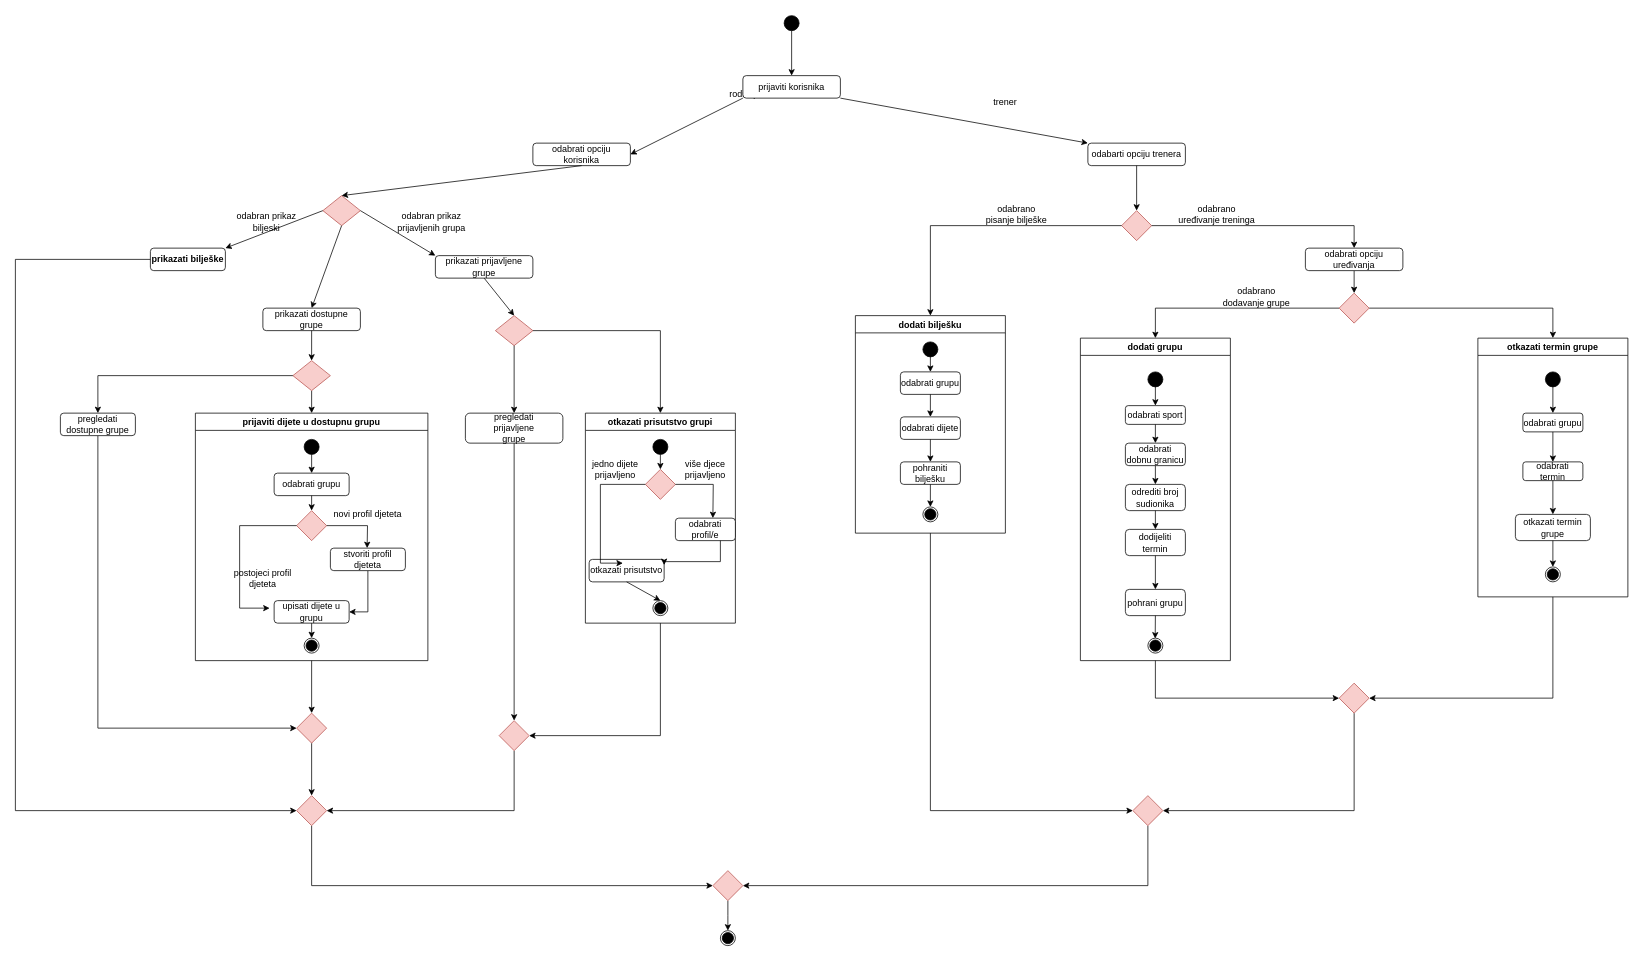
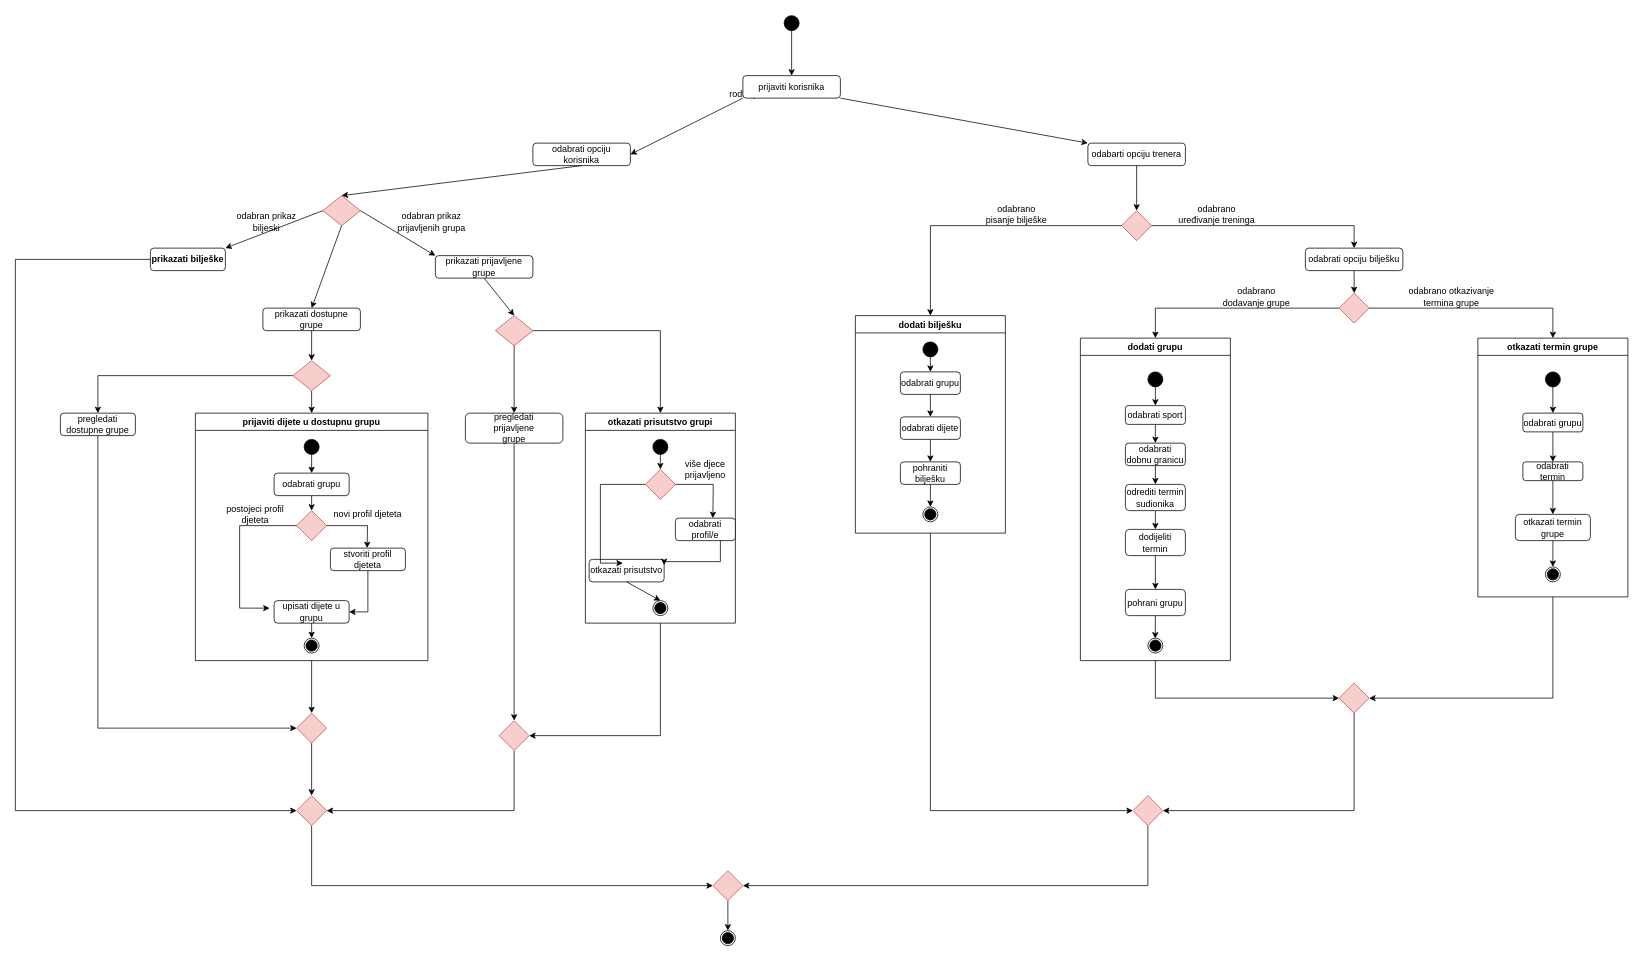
(1005, 102) -> none
(1354, 259) -> (1354, 259)
none -> (1452, 297)
(615, 469) -> none
(1155, 498) -> (1155, 498)
(263, 578) -> (255, 514)
